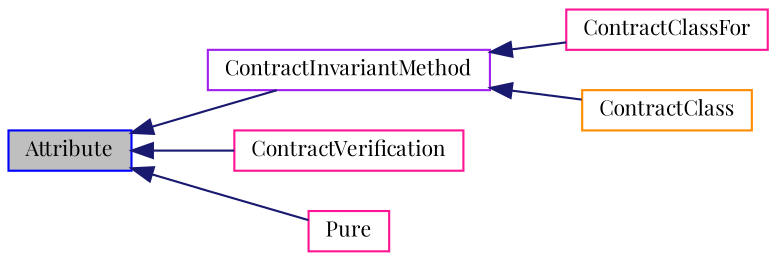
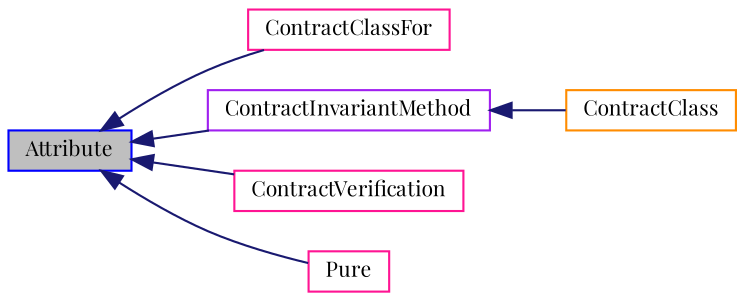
(539, 46) -> (189, 79)
